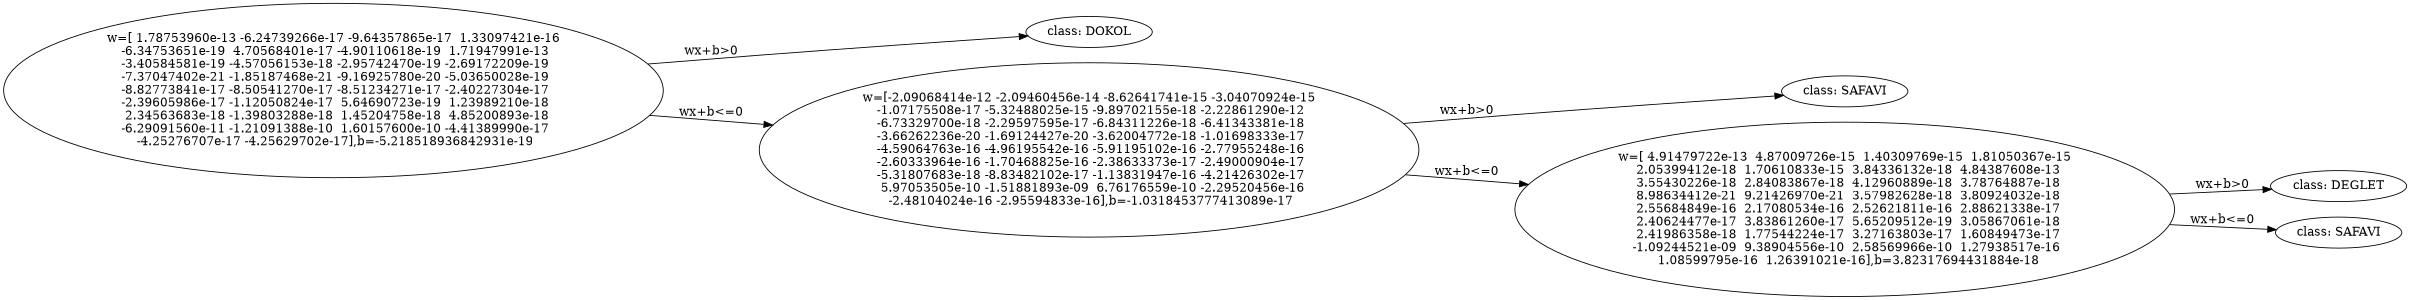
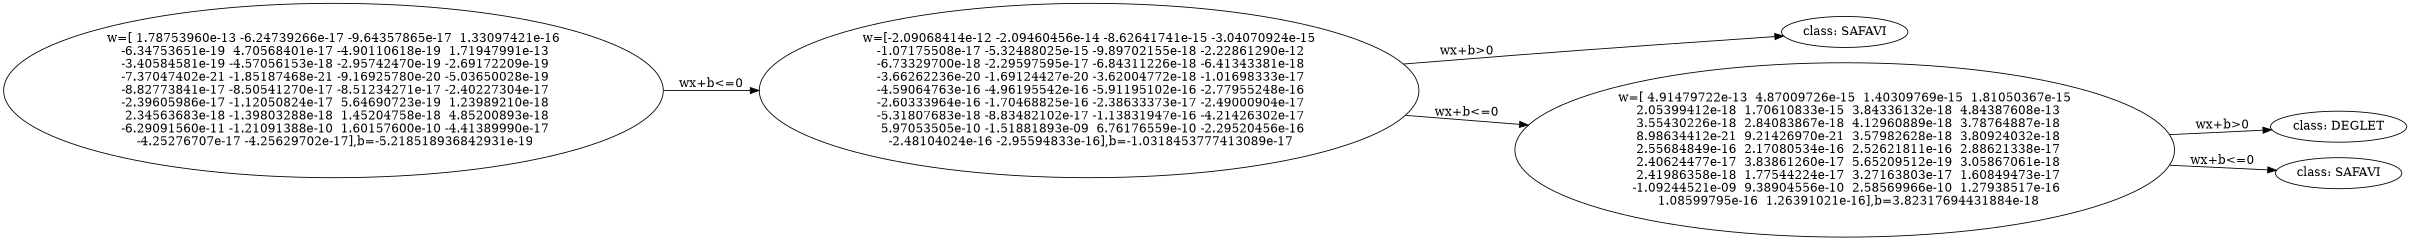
(1089, 32) -> none
